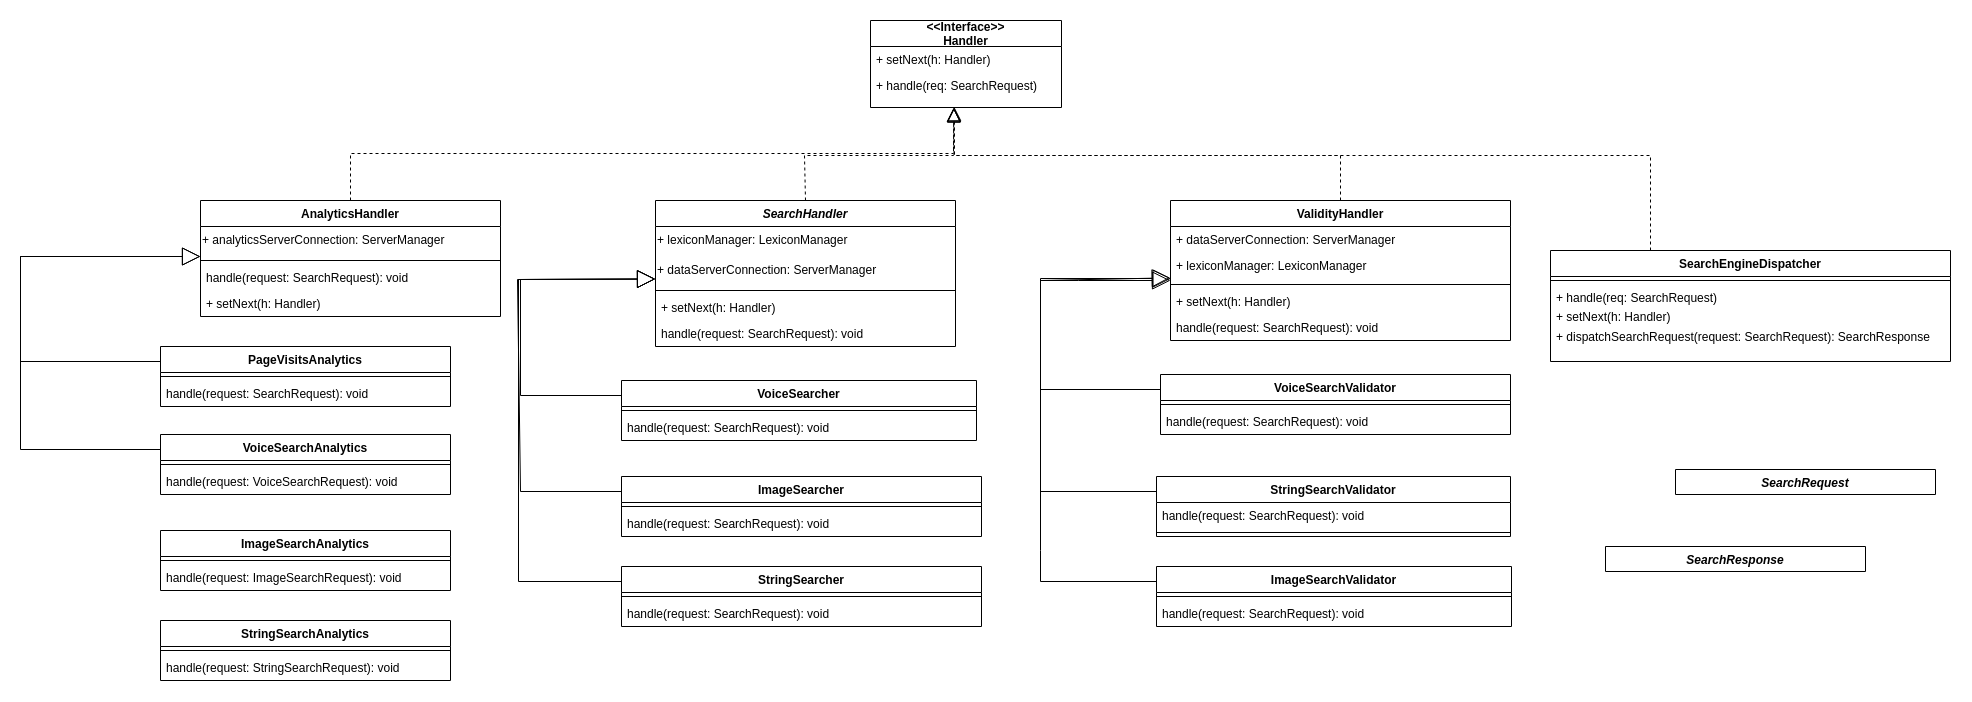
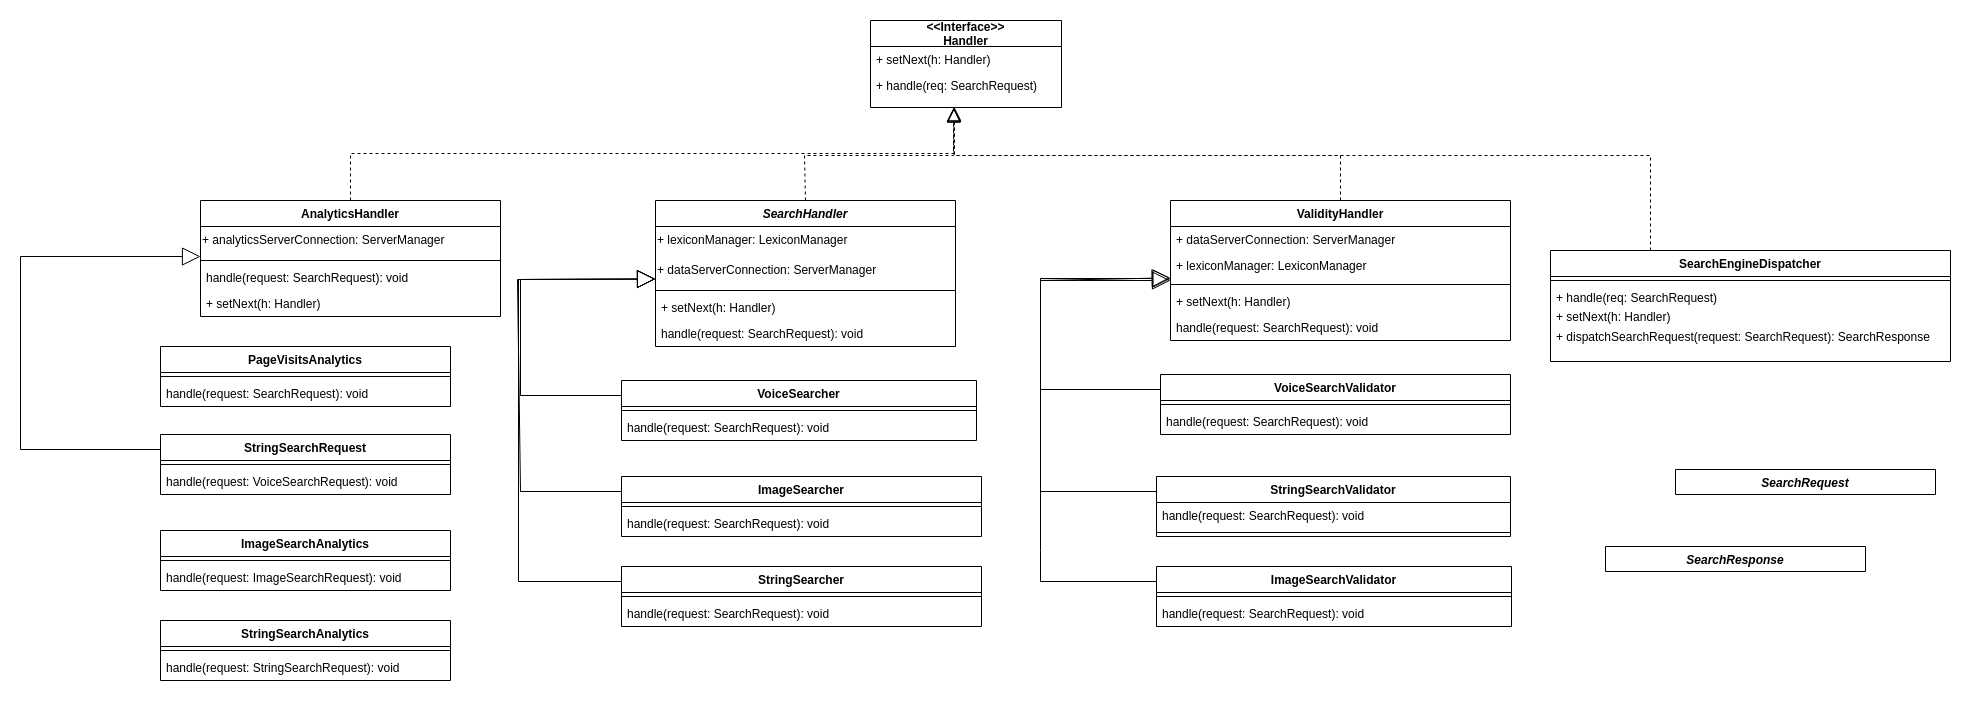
(92, 362) -> none
(305, 448) -> (305, 448)
